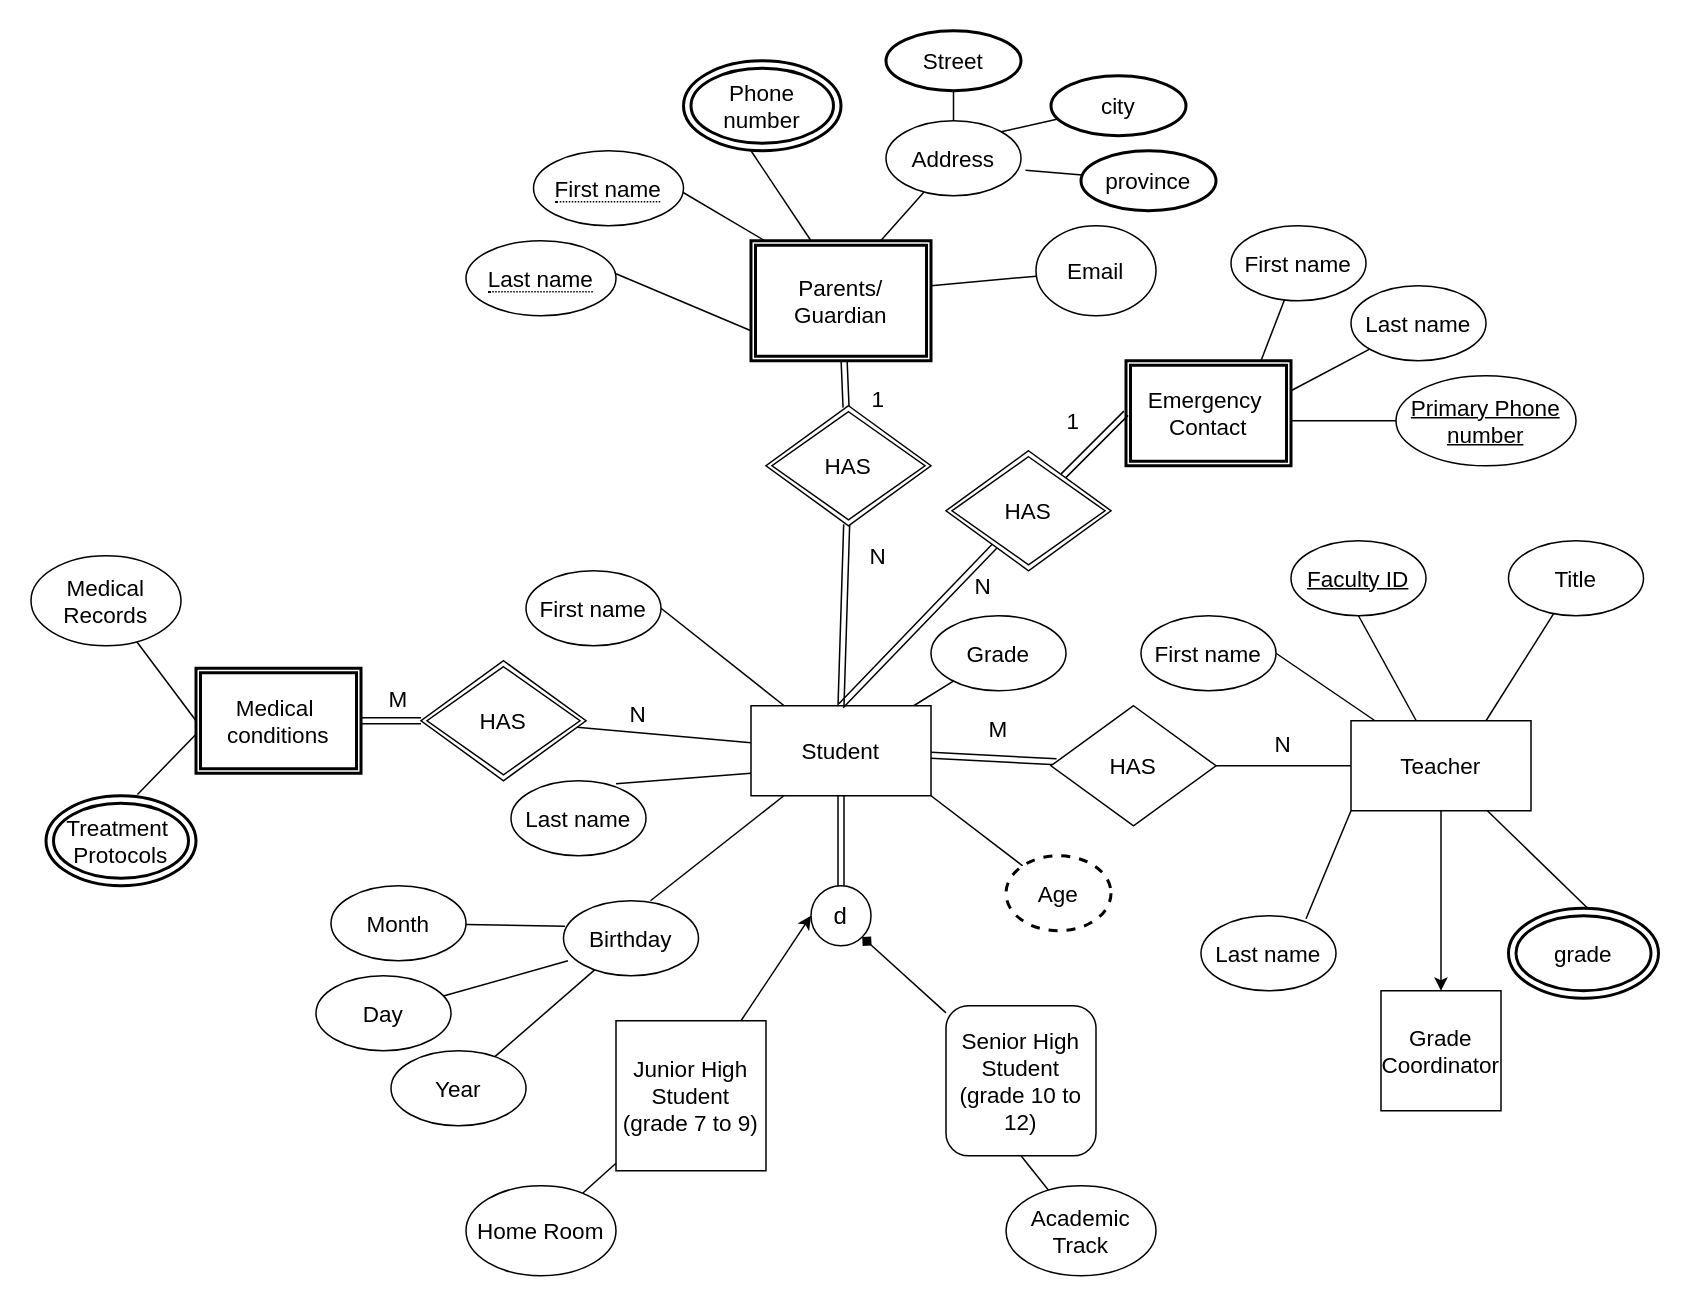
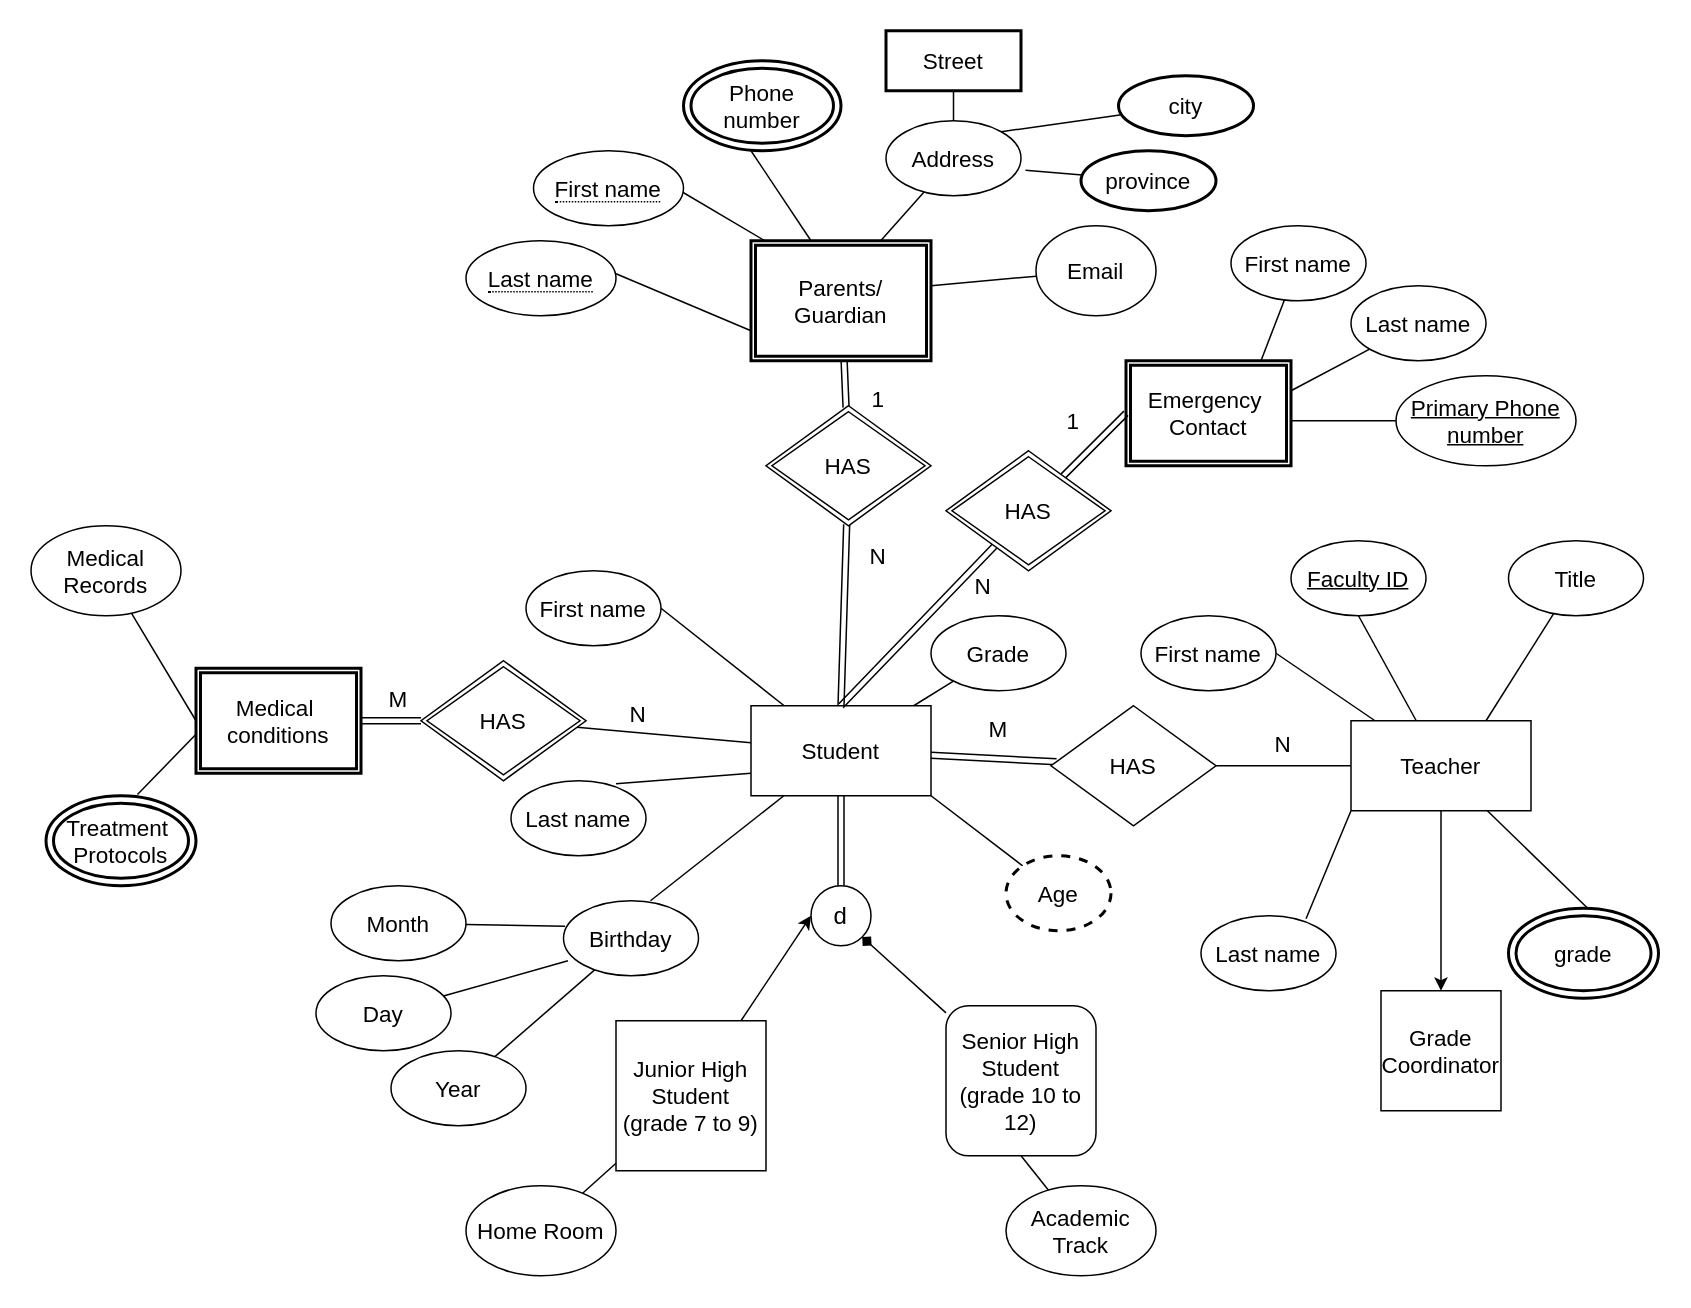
(953, 61) -> (953, 61)
(1118, 106) -> (1186, 106)
(106, 601) -> (106, 571)
